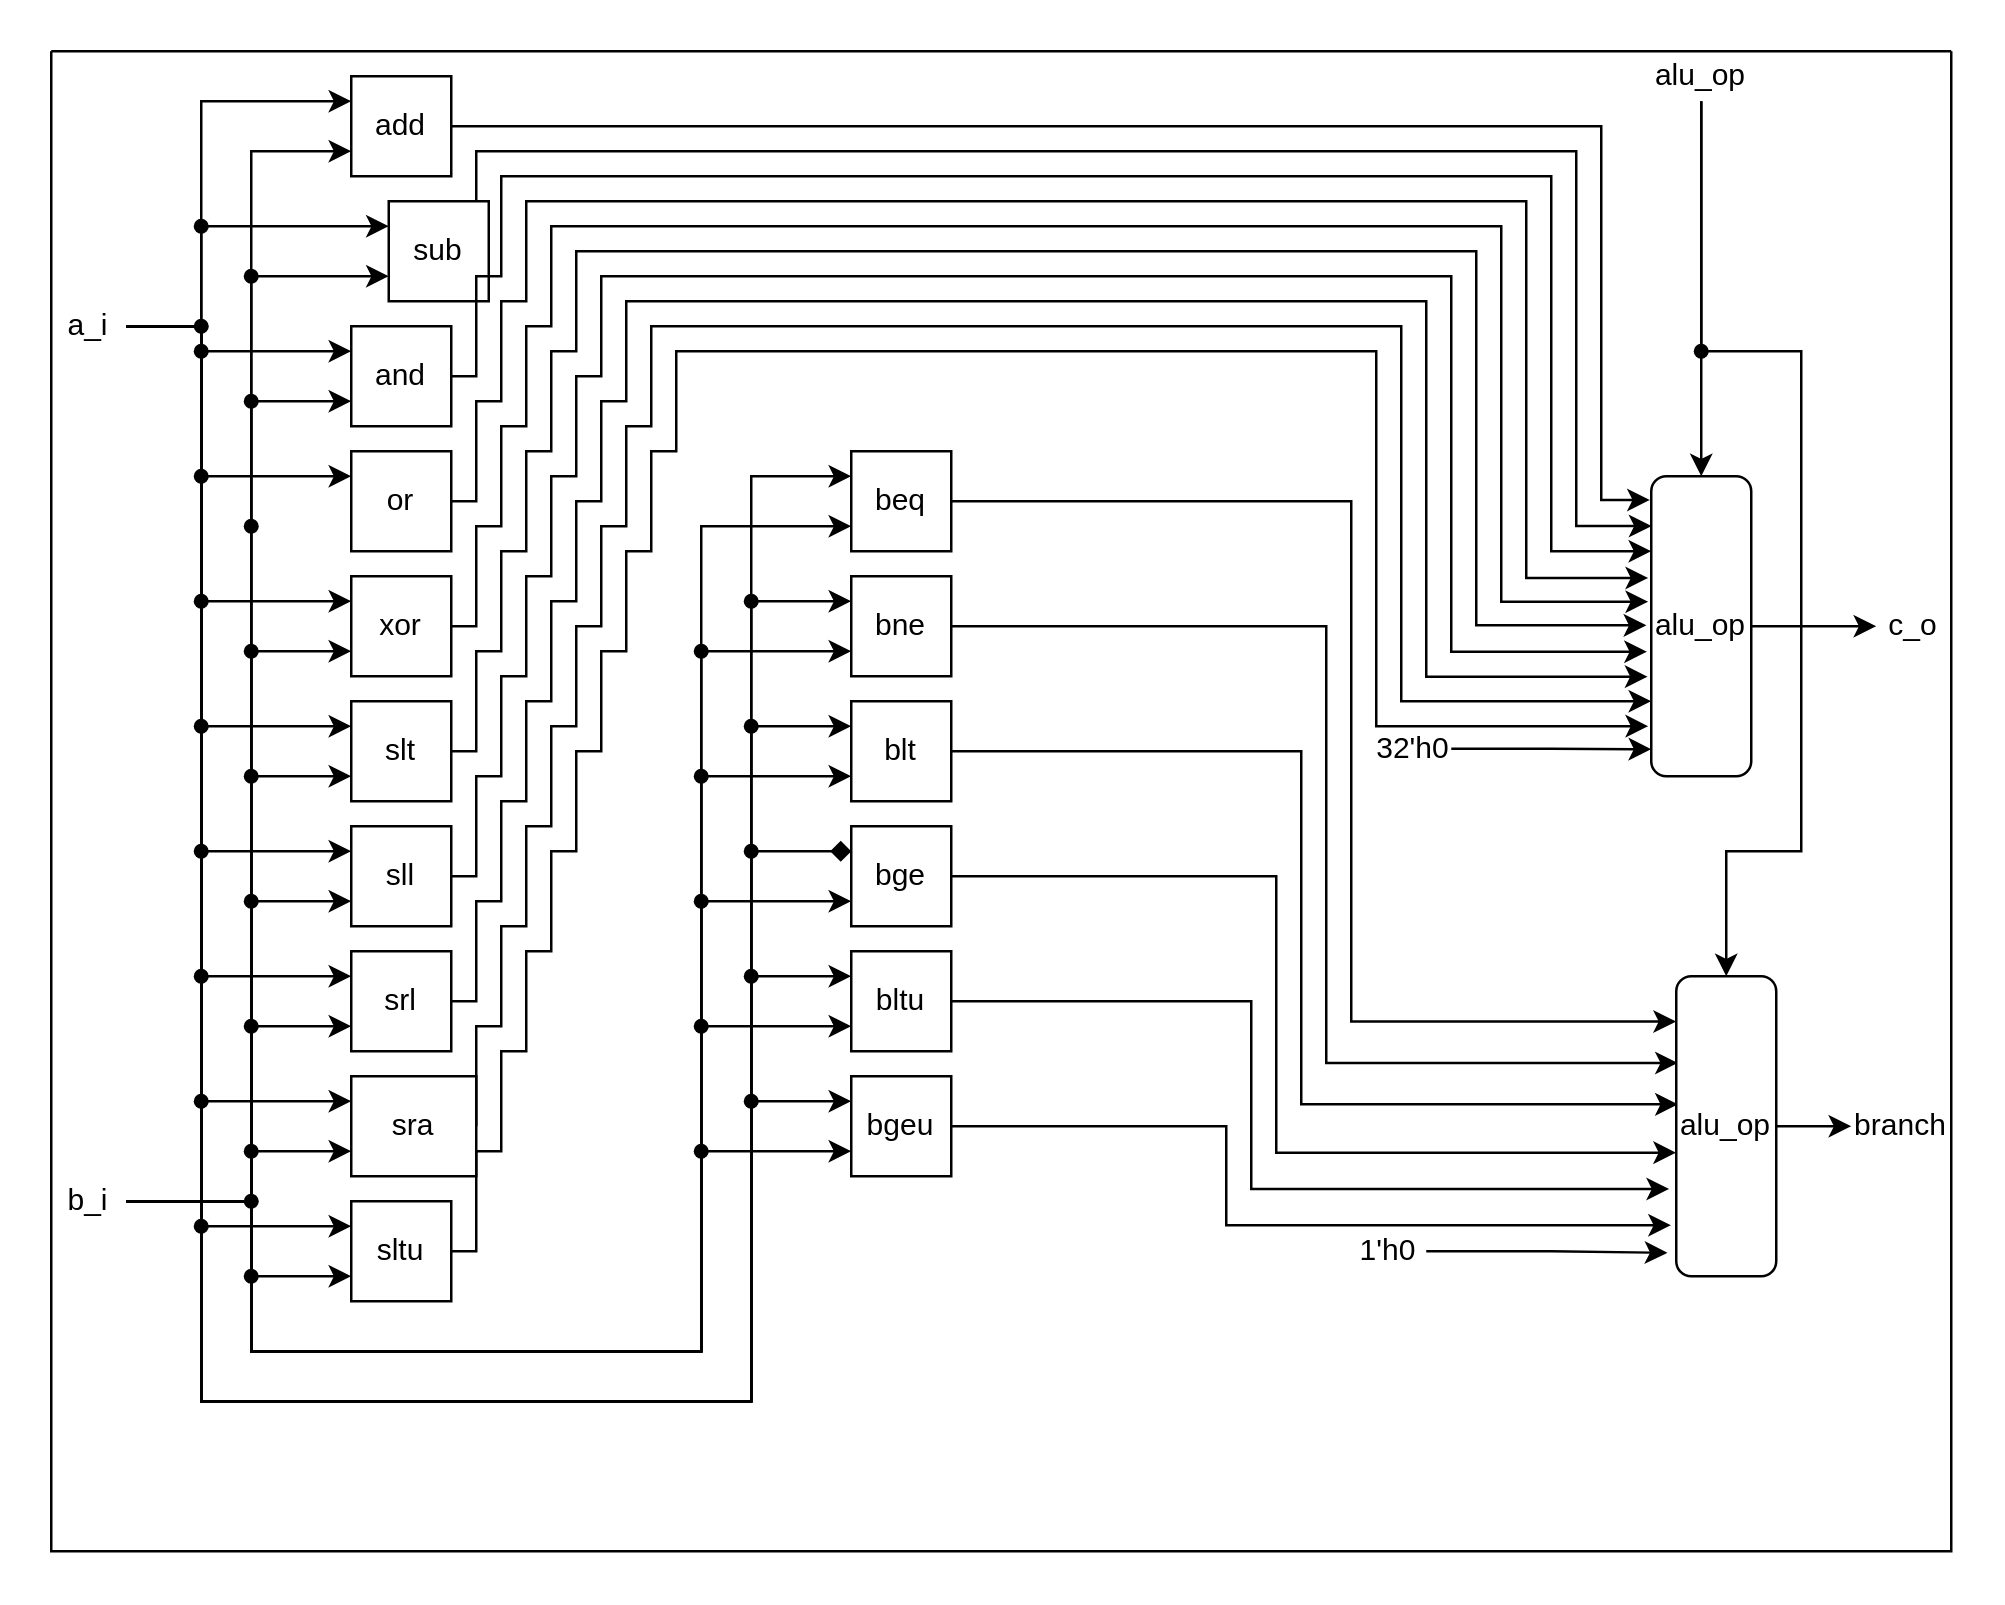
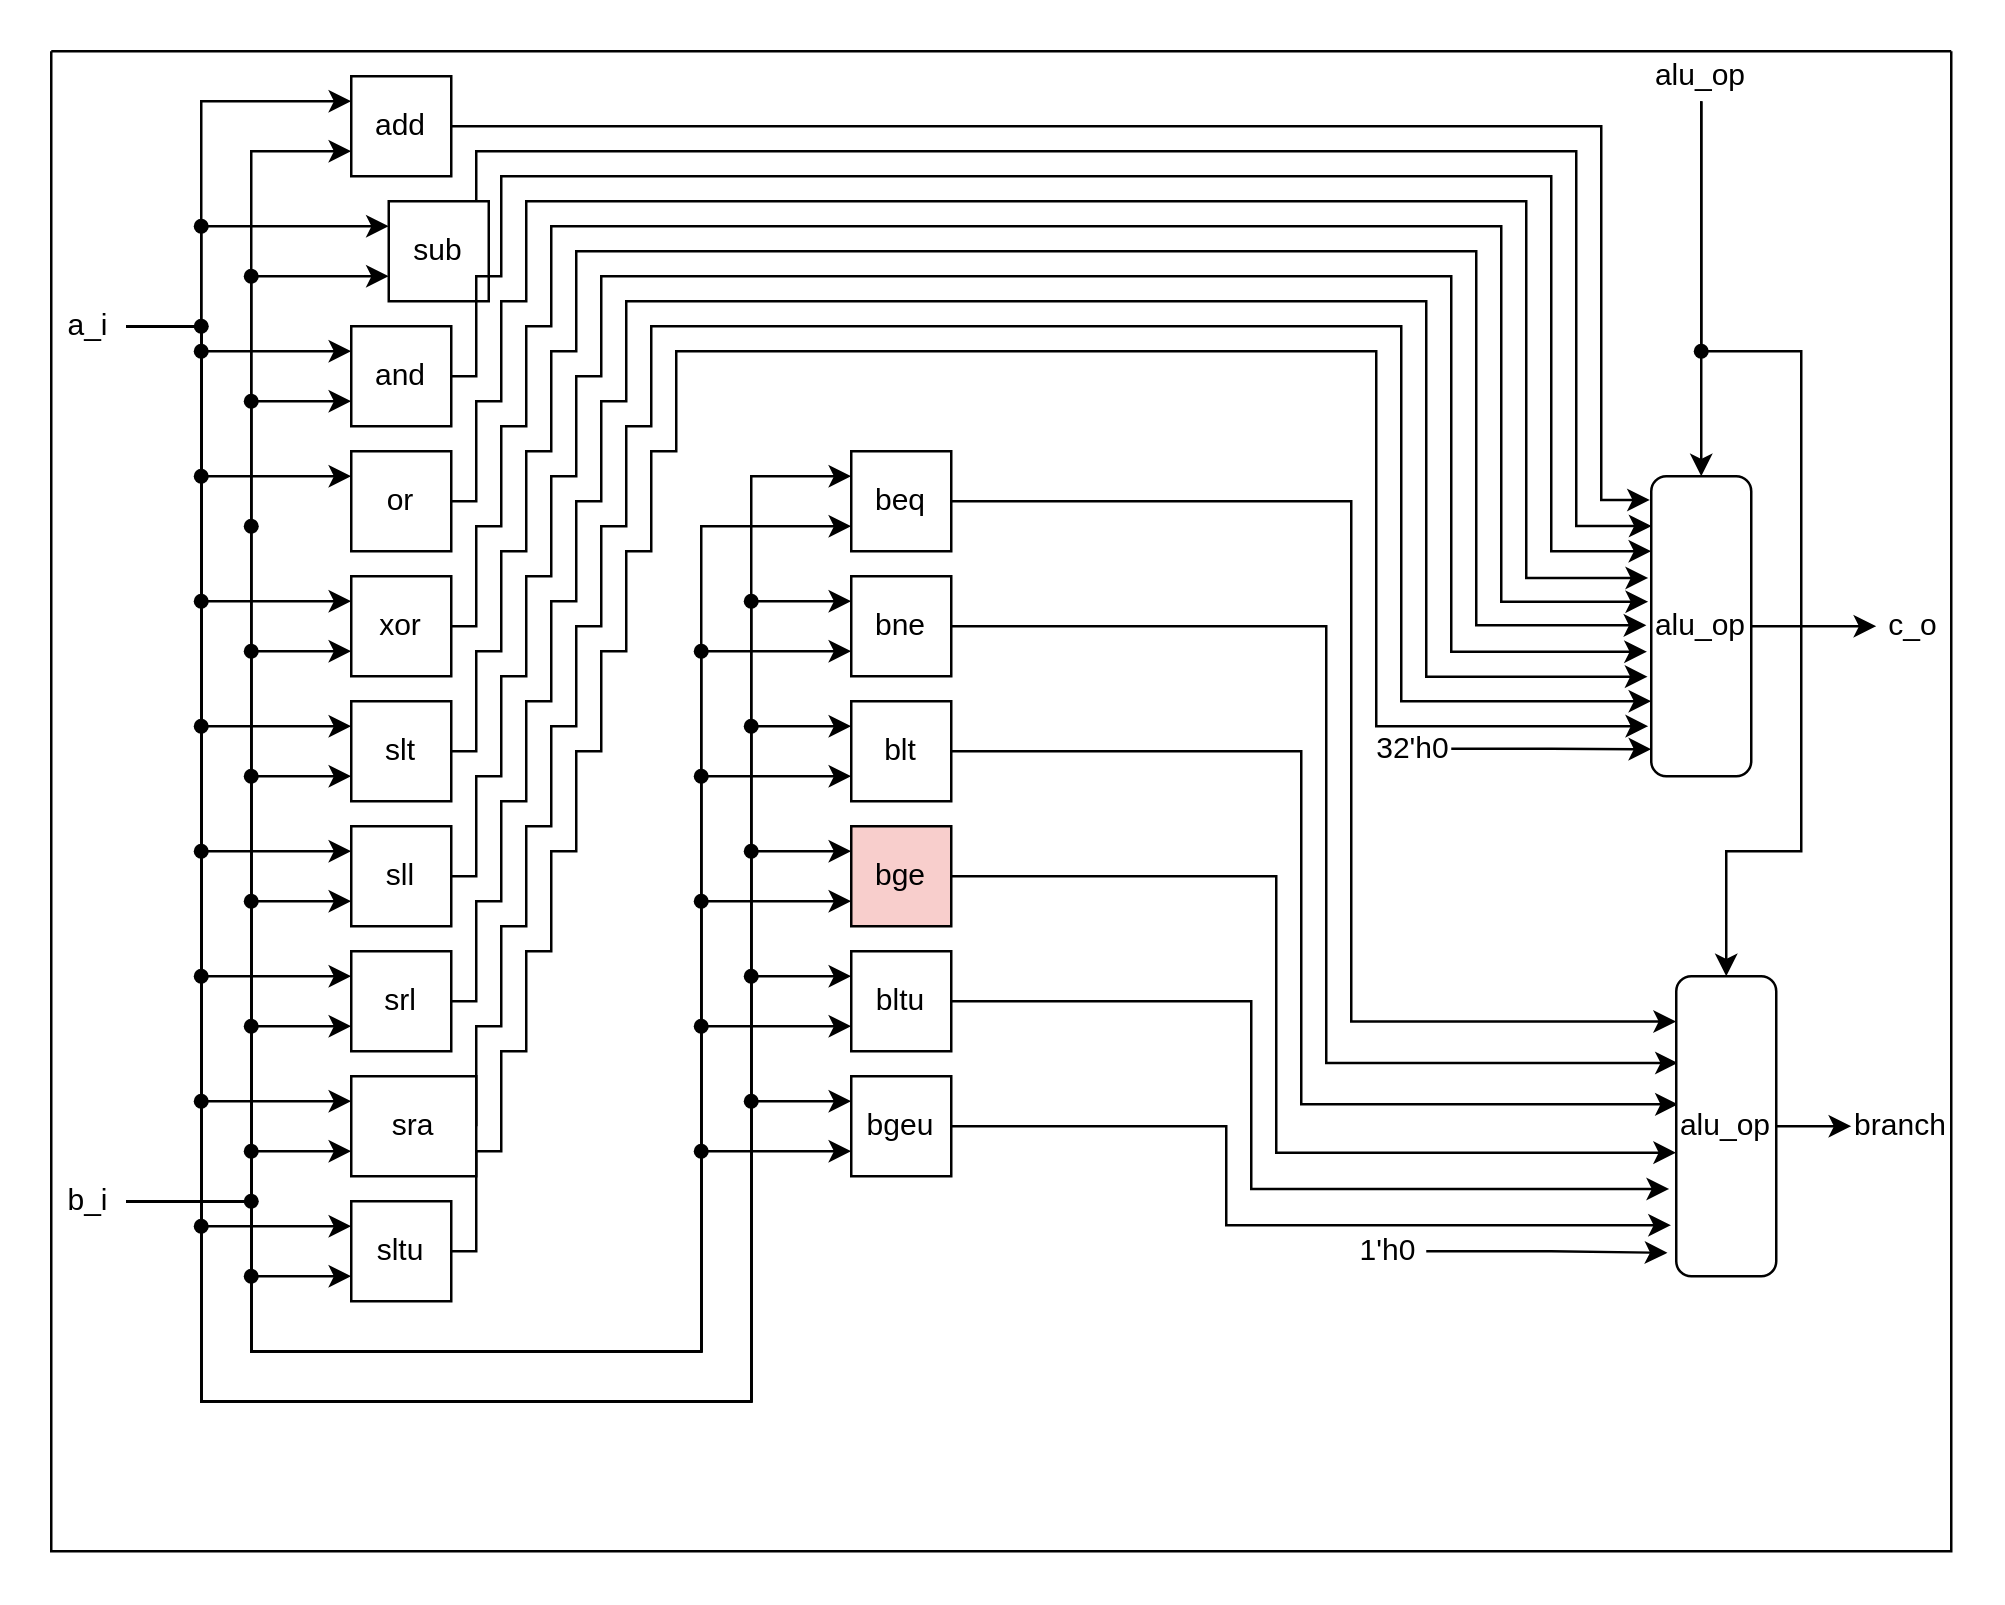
(831, 851) -> (832, 851)
(901, 876) -> (901, 876)
